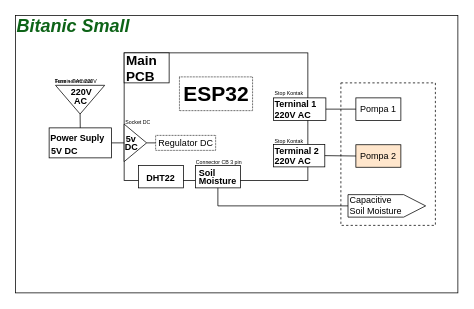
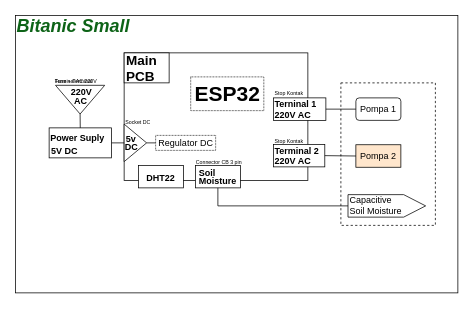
(216, 94) -> (227, 94)
(378, 109) -> (378, 109)
